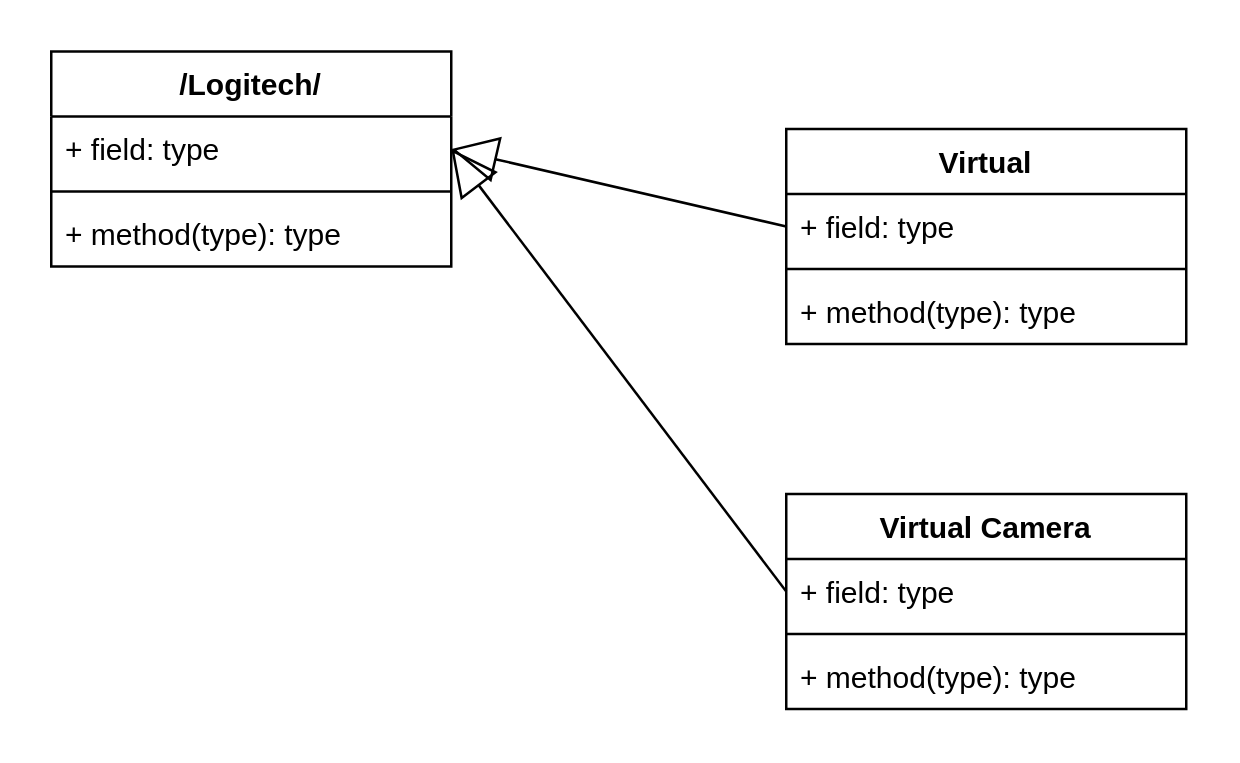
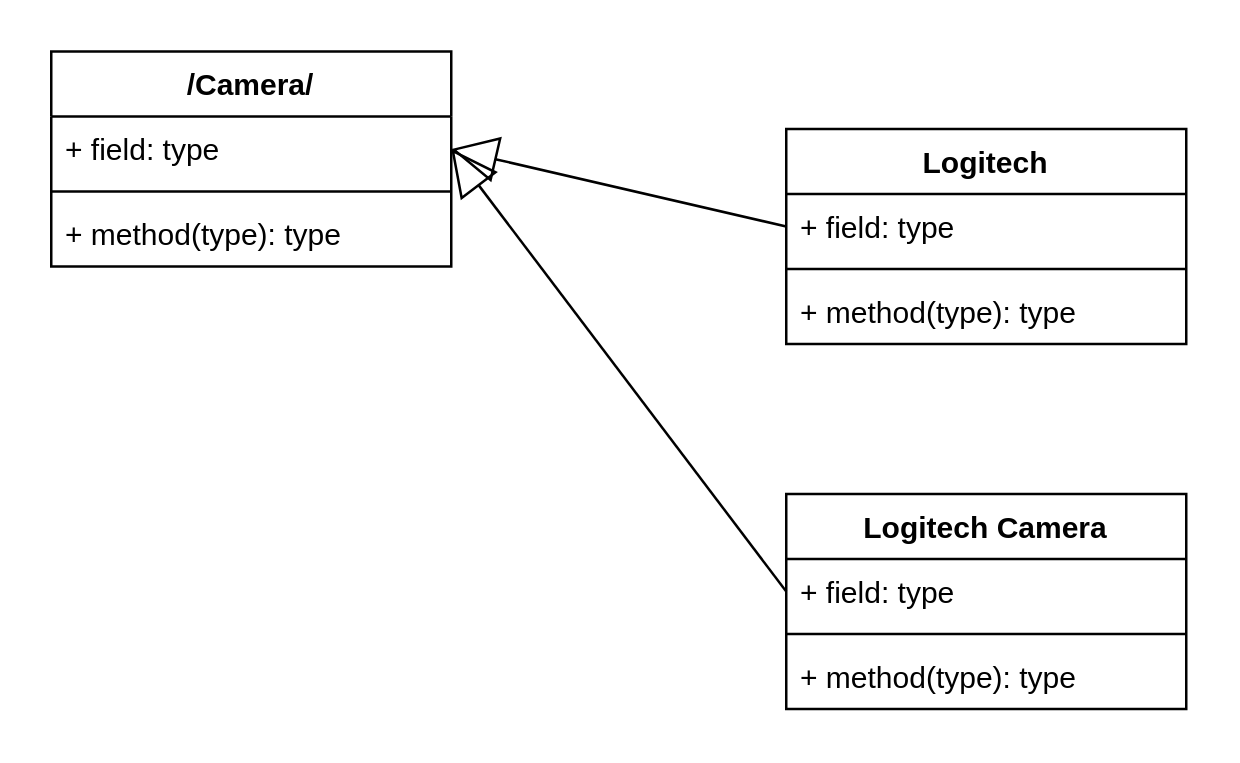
(250, 85) -> (250, 85)
(985, 163) -> (985, 163)
(985, 528) -> (985, 528)
